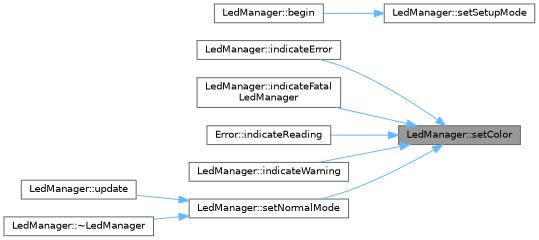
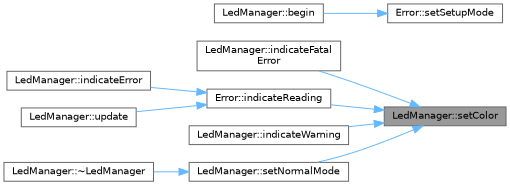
(459, 13) -> (445, 13)
(381, 84) -> (174, 90)
(269, 93) -> (269, 56)
(158, 197) -> (167, 109)
